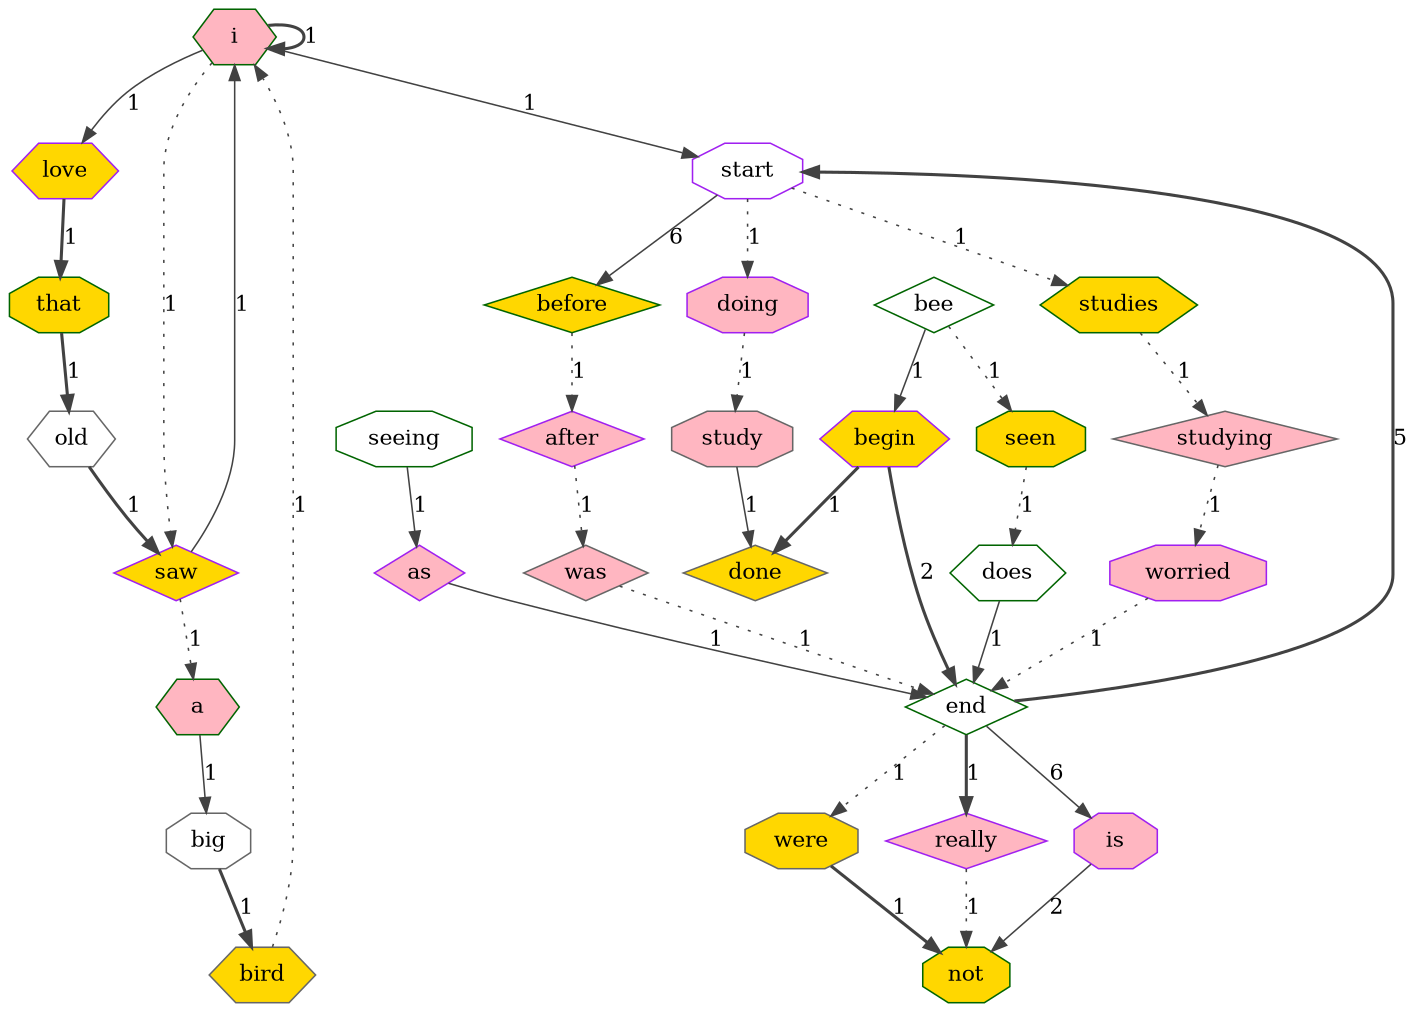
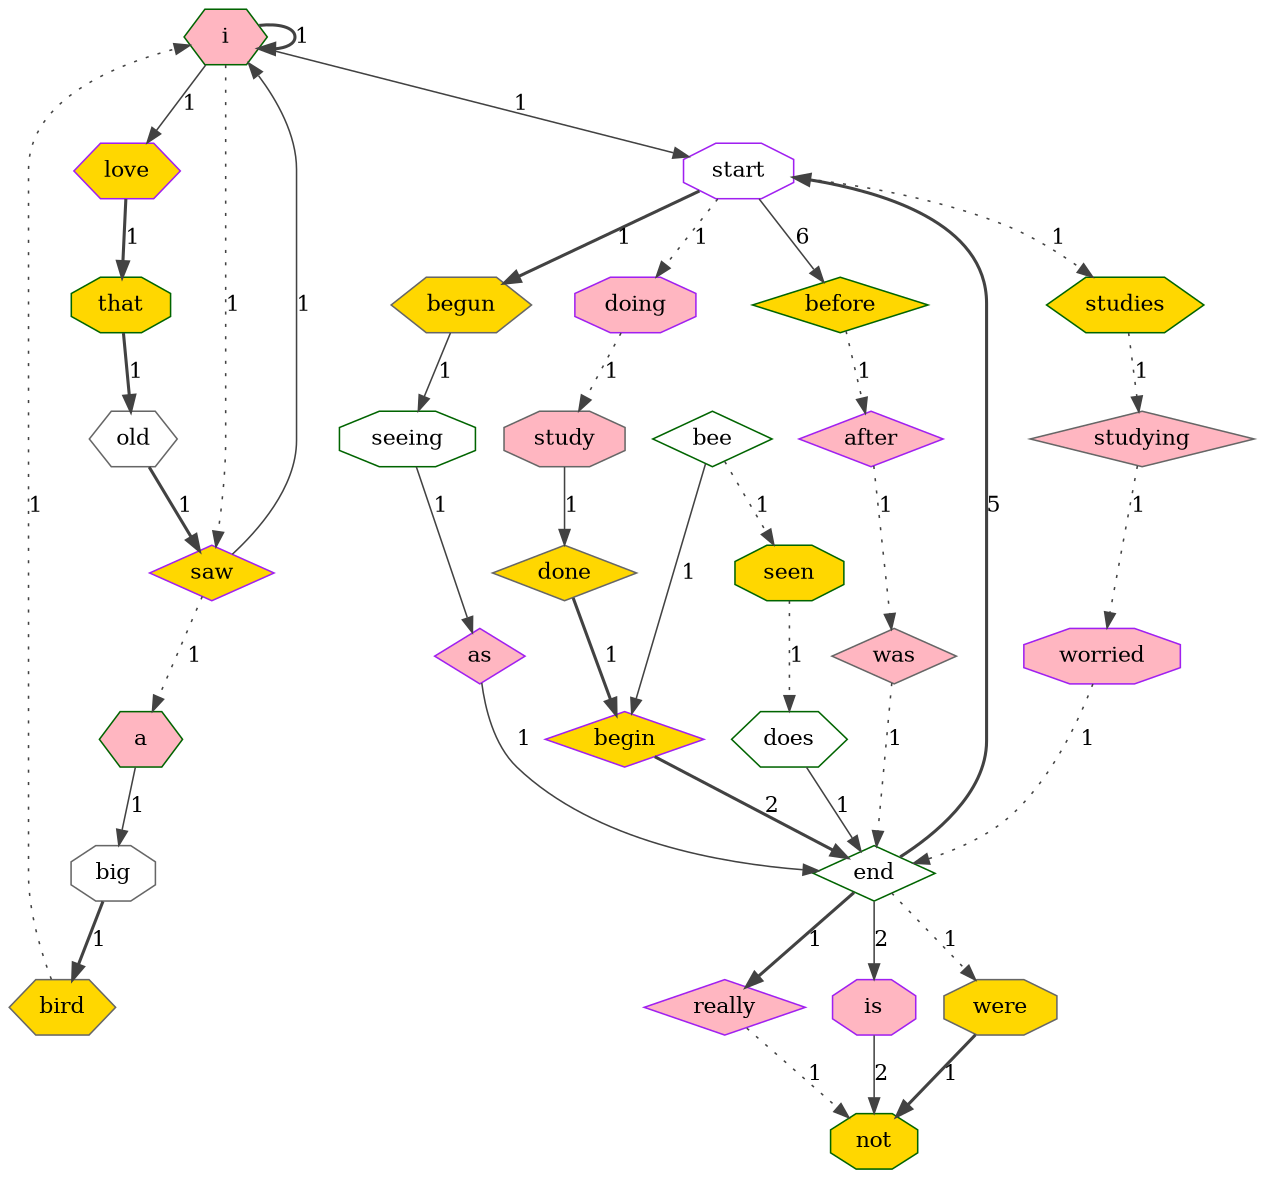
none -> (461, 305)
(885, 439) -> (625, 739)
(822, 504) -> (592, 649)
(1057, 774) -> (882, 940)
